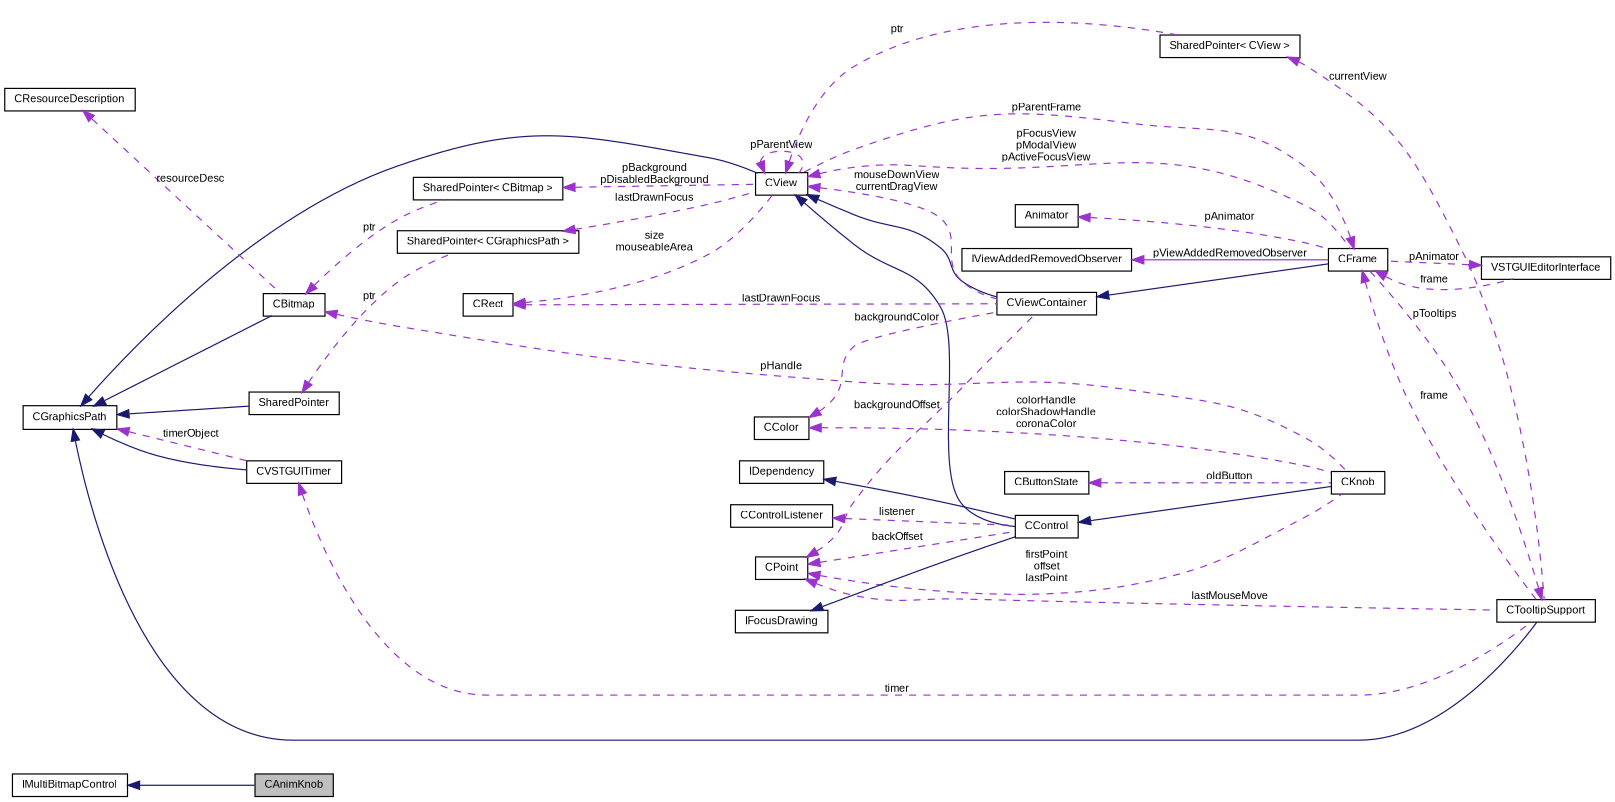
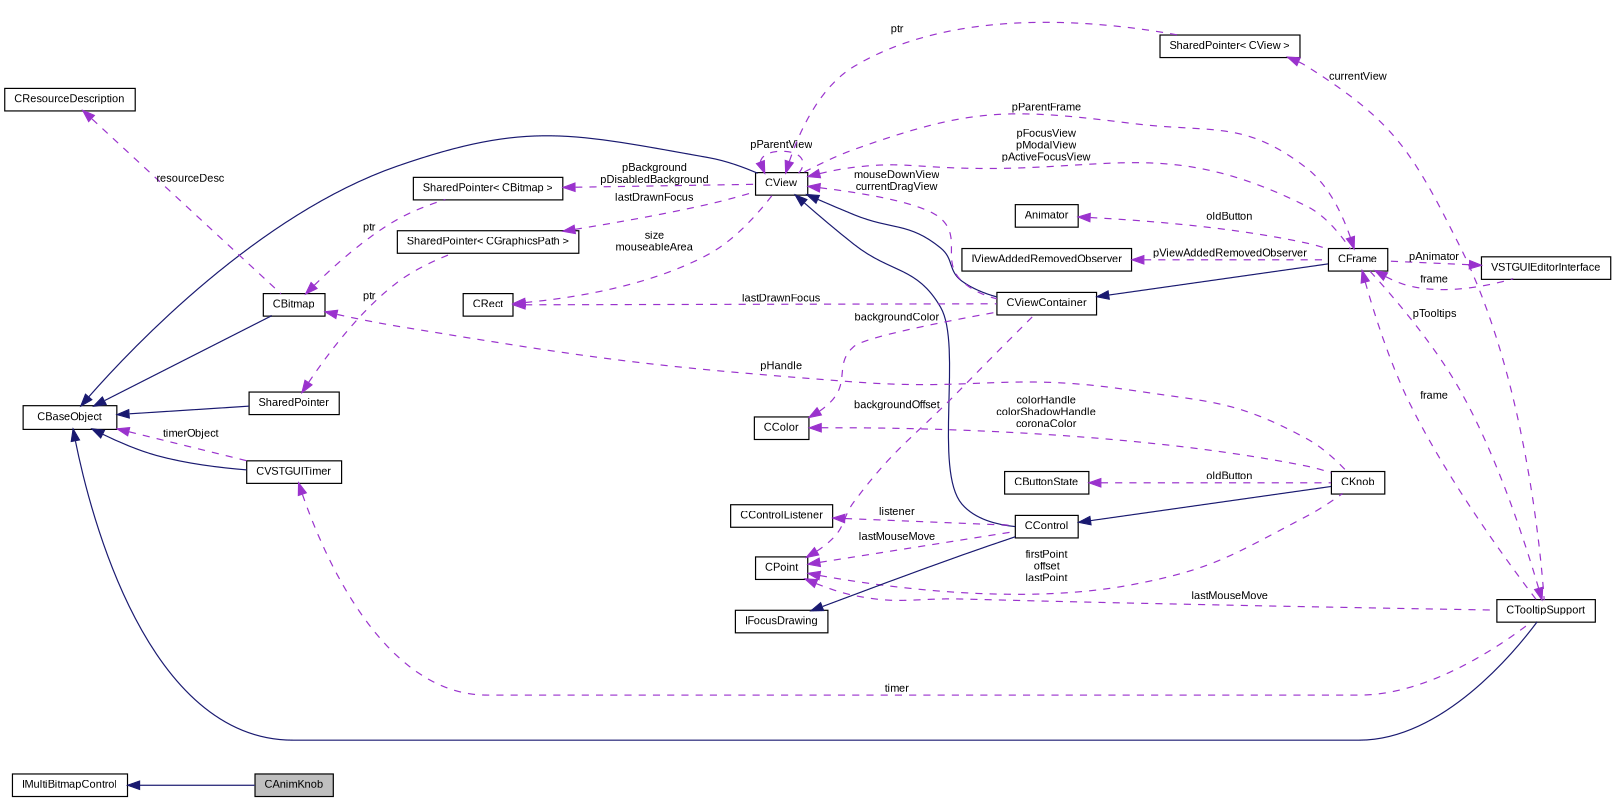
(1230, 217) -> (1230, 217)
(1236, 260) -> (1236, 260)
(70, 418) -> (70, 418)
(782, 472) -> none
(897, 537) -> (897, 537)
